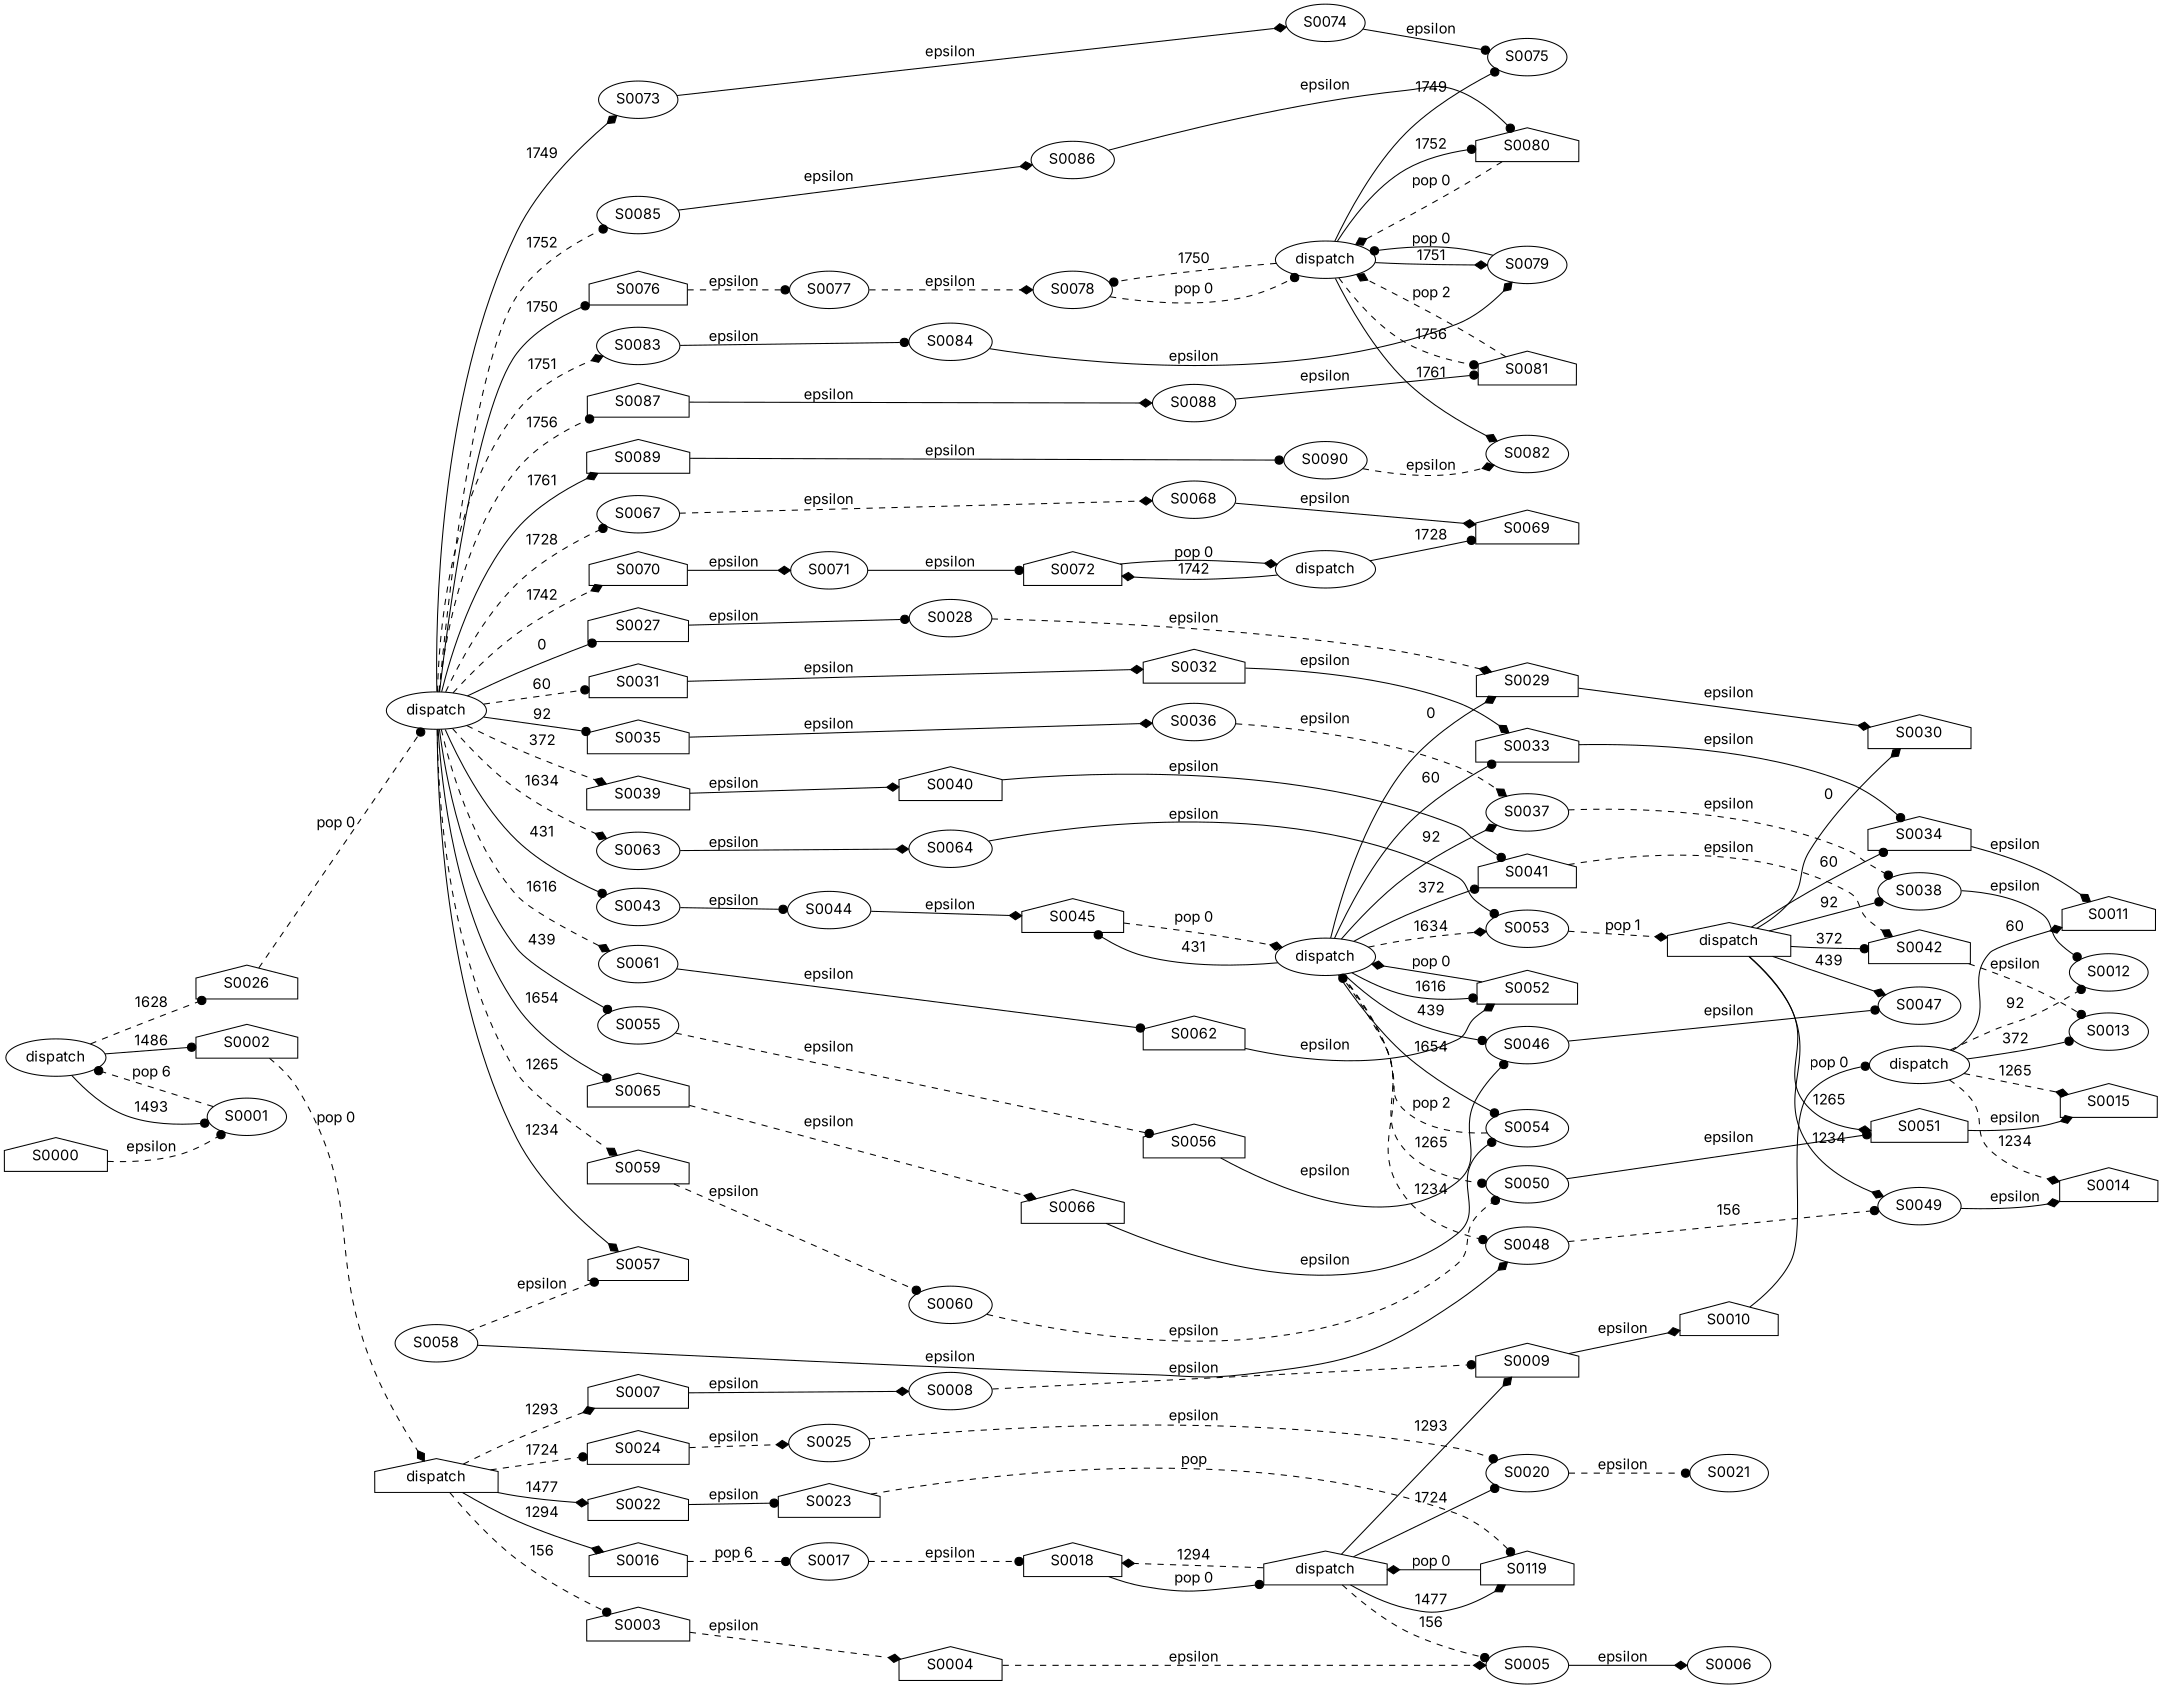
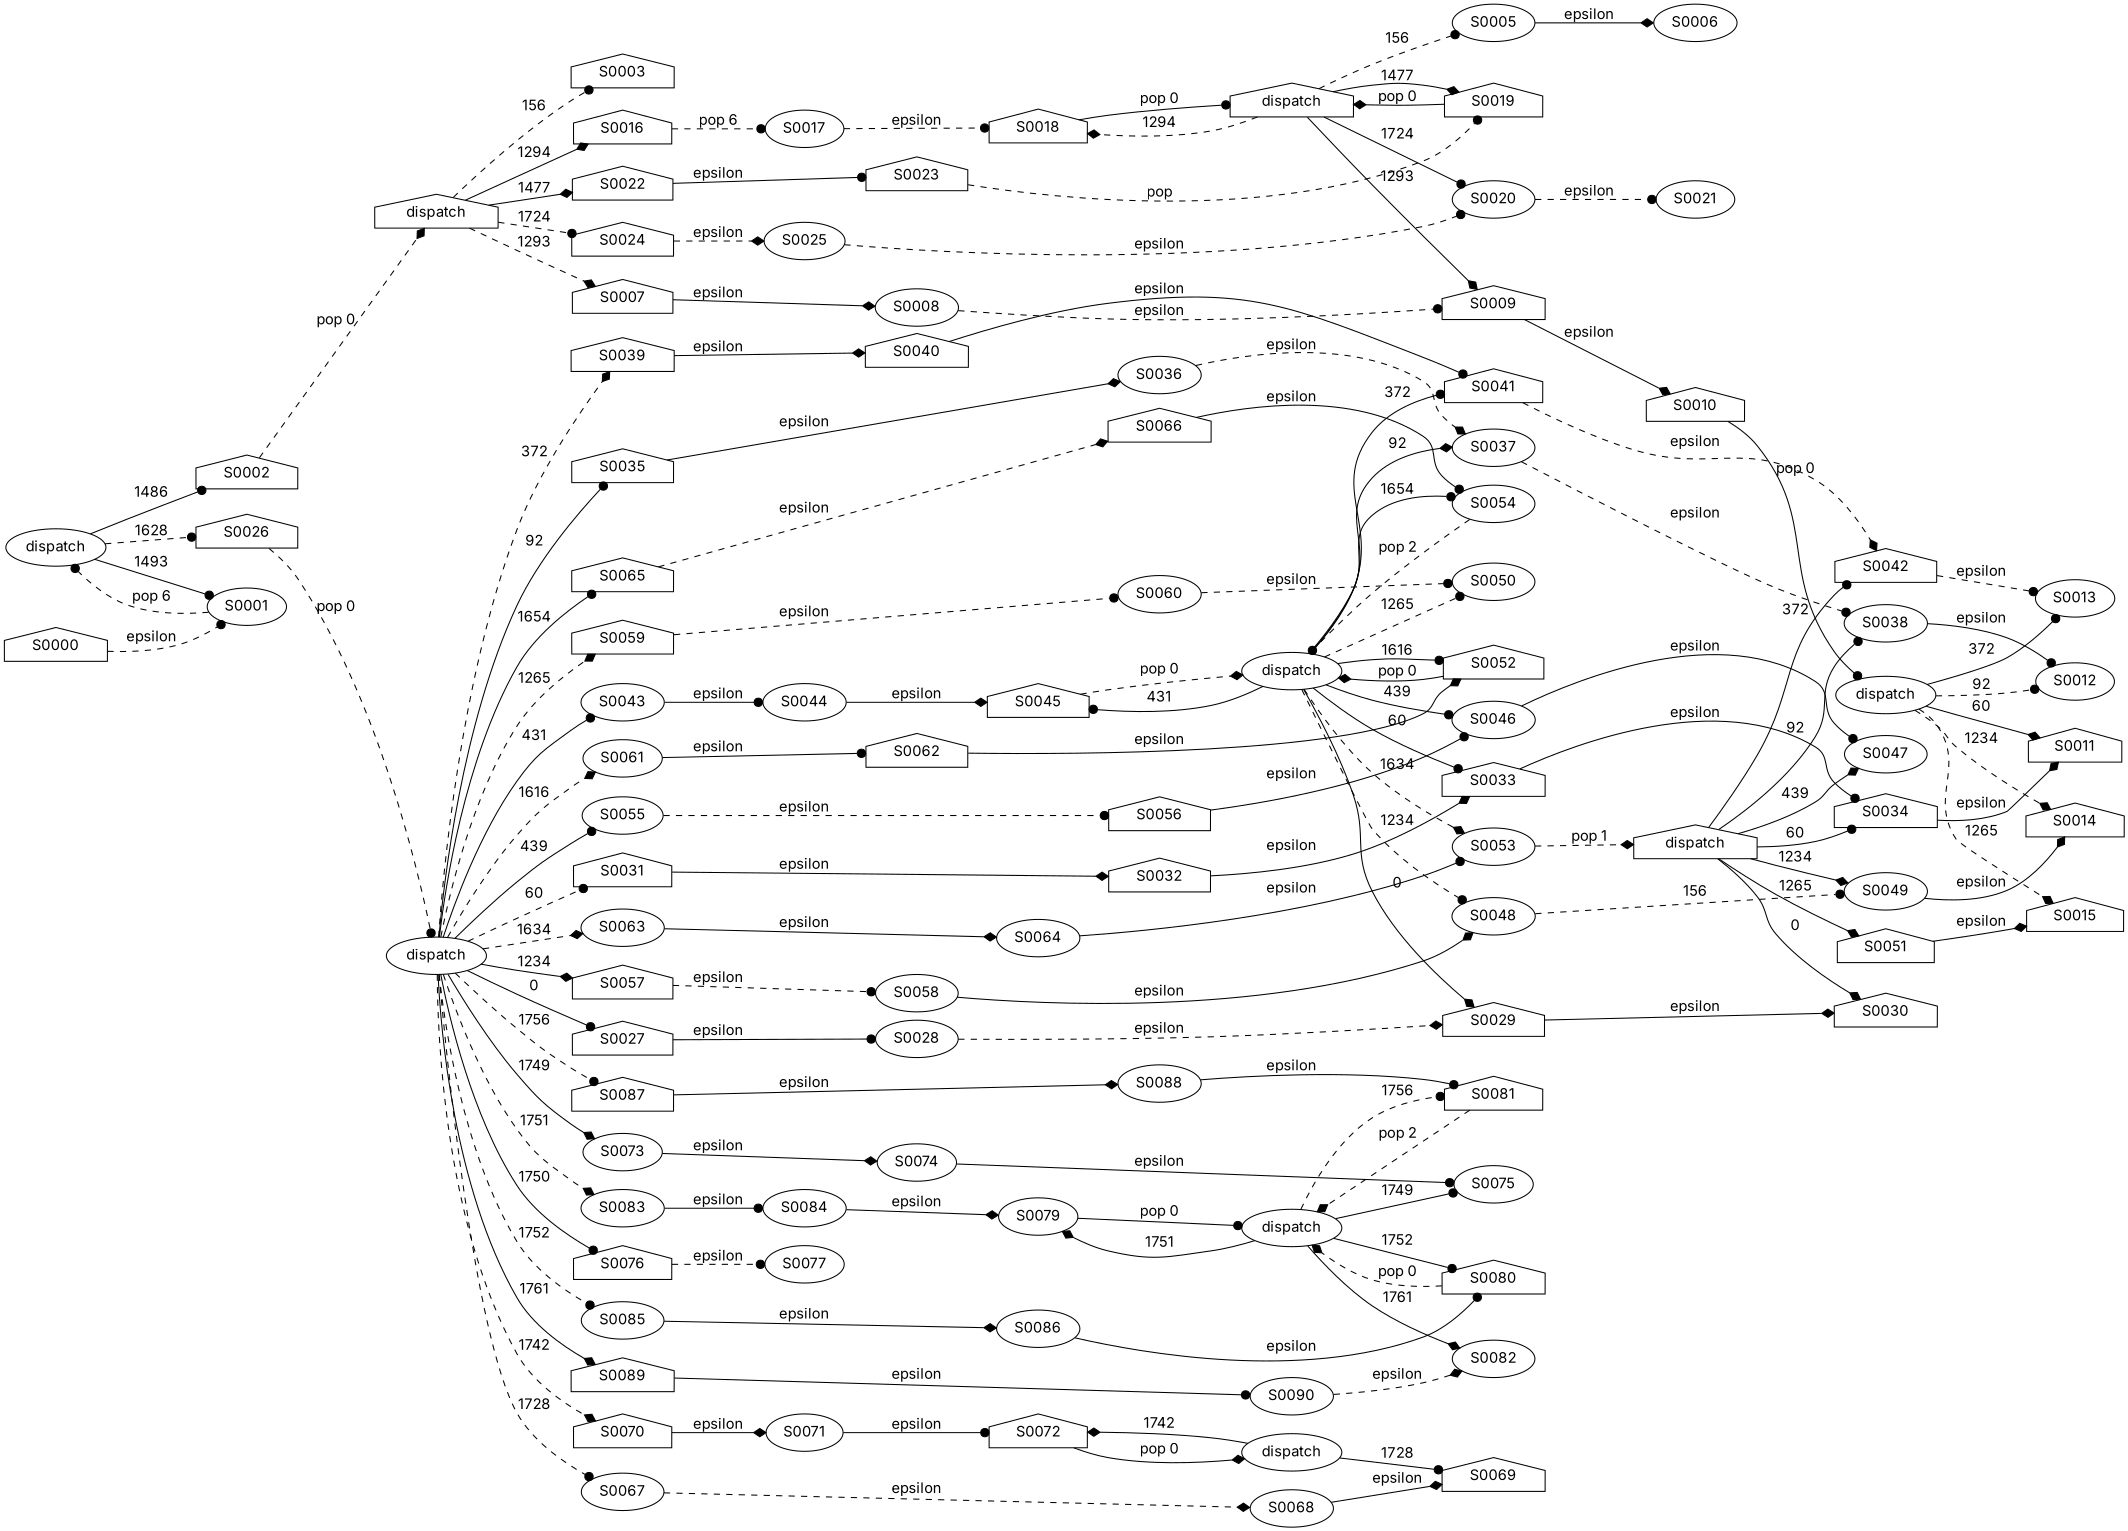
(1073, 290) -> none
(1715, 1157) -> none
(529, 1307) -> (770, 989)
(1527, 1570) -> (1494, 102)
(951, 1665) -> none
